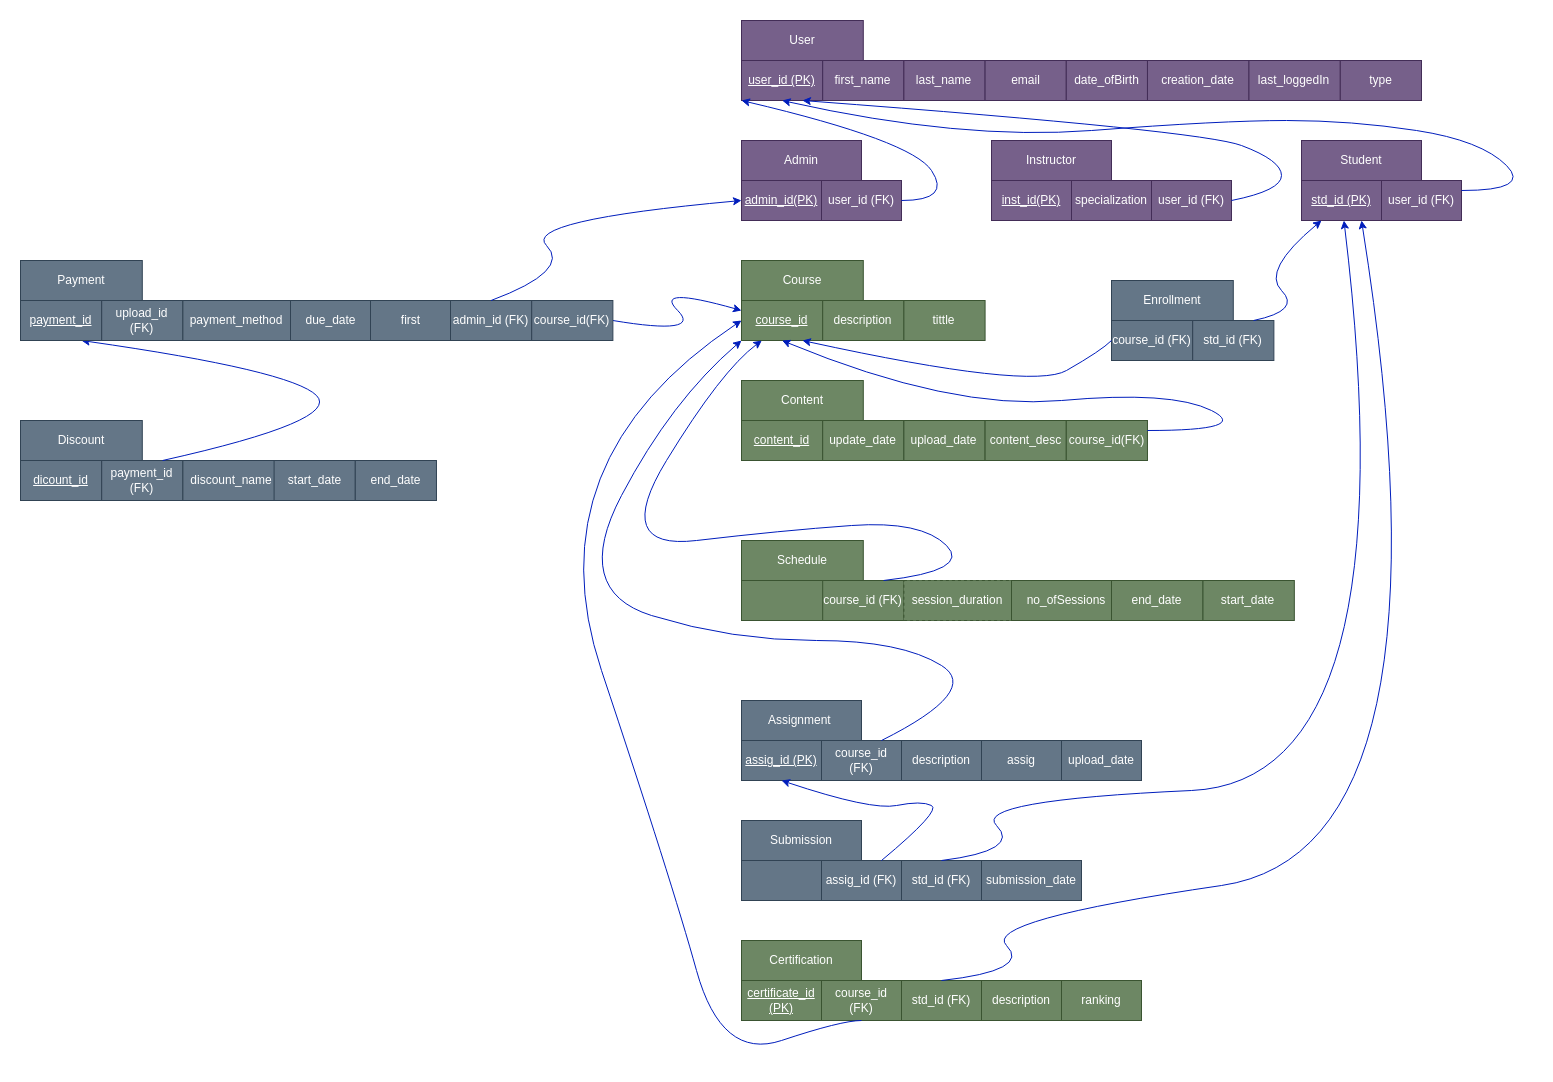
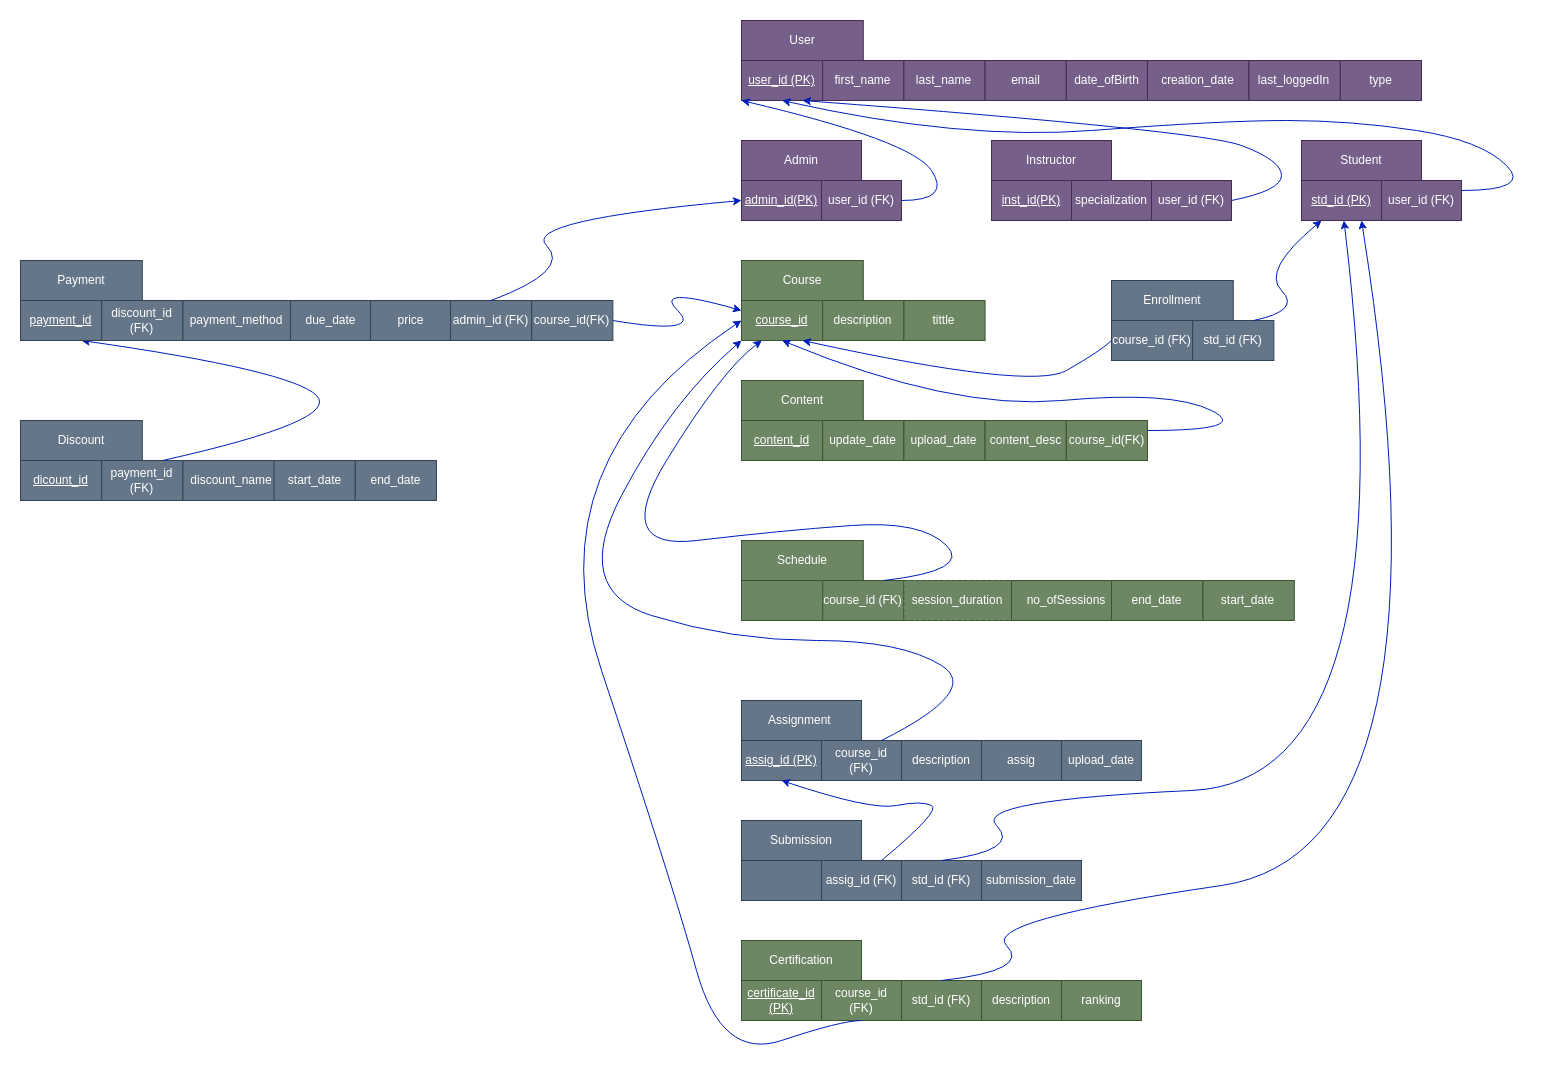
(142, 321) -> (142, 321)
(411, 321) -> (411, 321)
